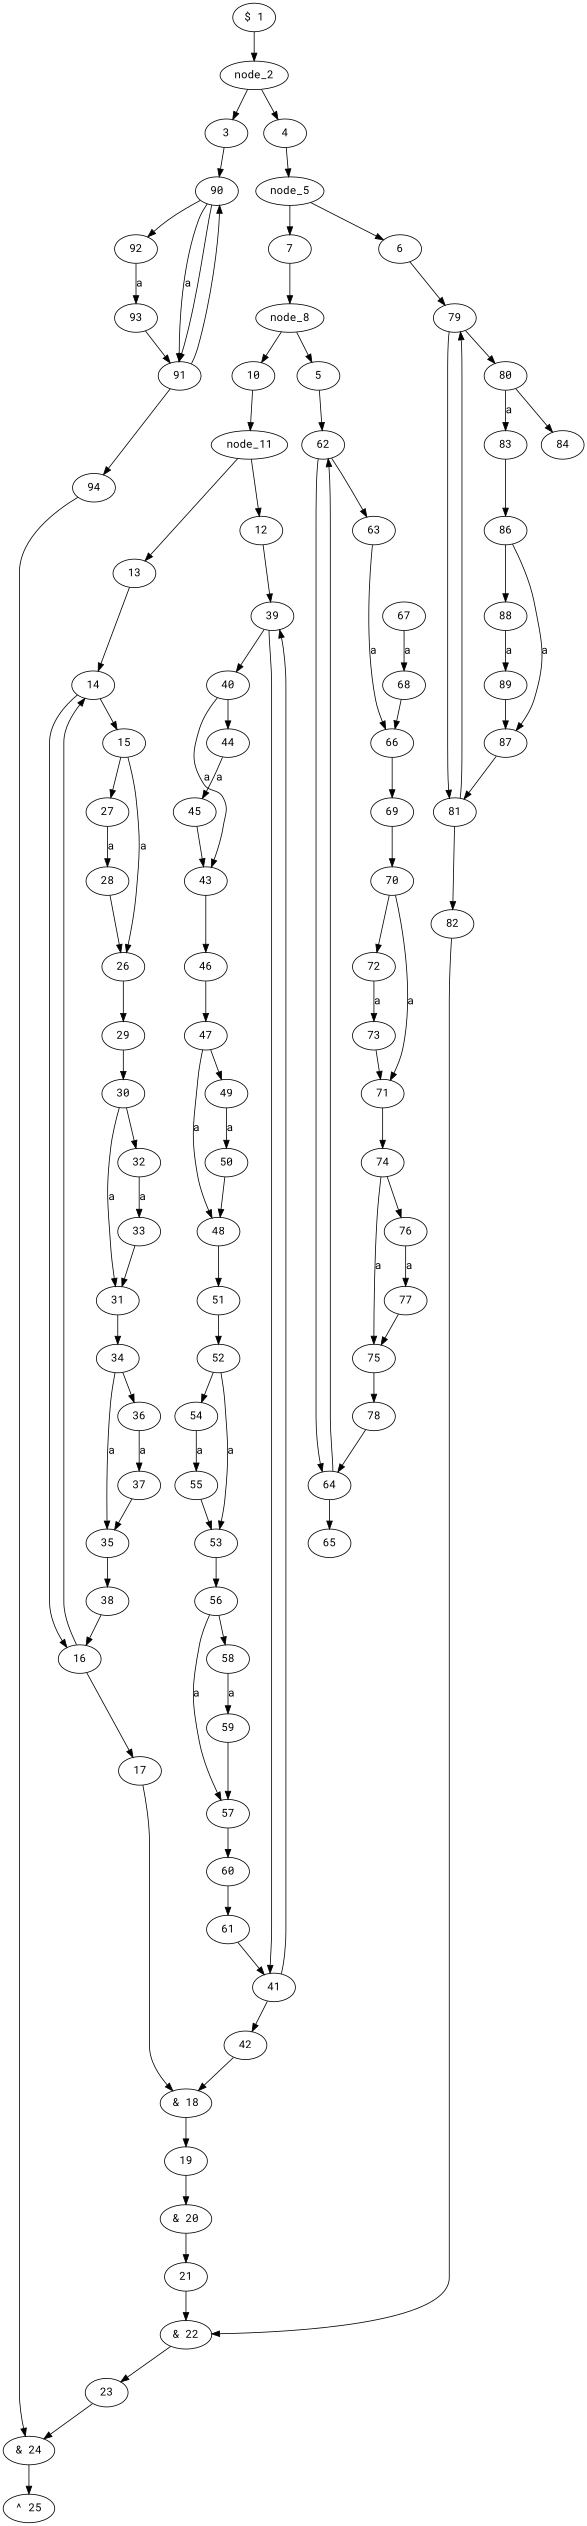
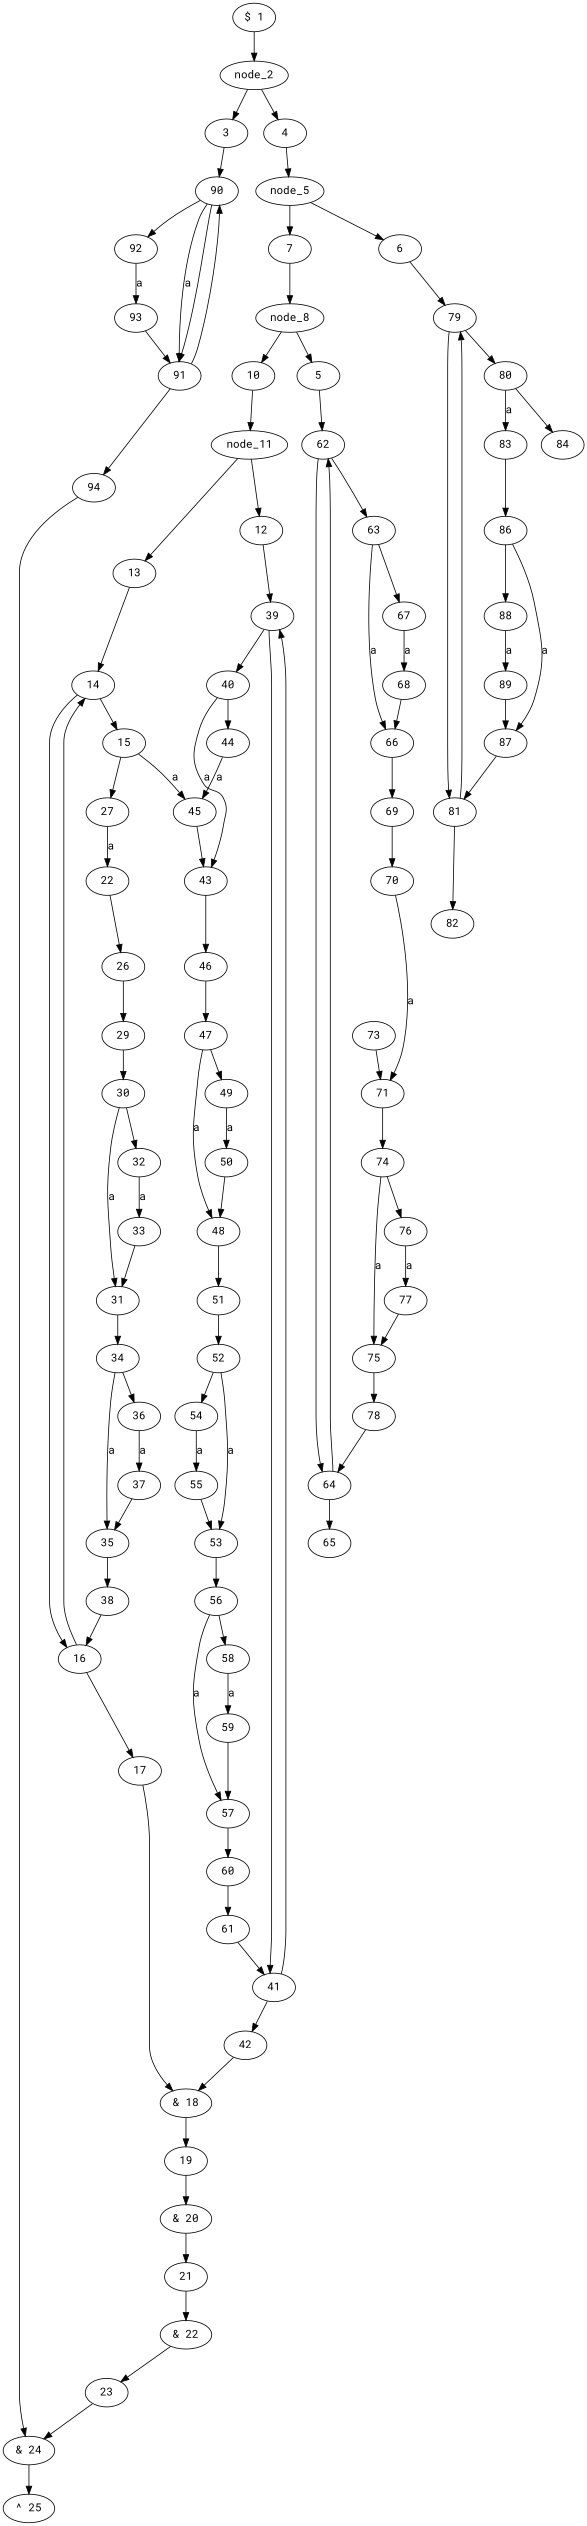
none -> (388, 569)
(139, 851) -> (160, 772)
(107, 881) -> (107, 881)
(374, 967) -> none
(449, 1731) -> none
